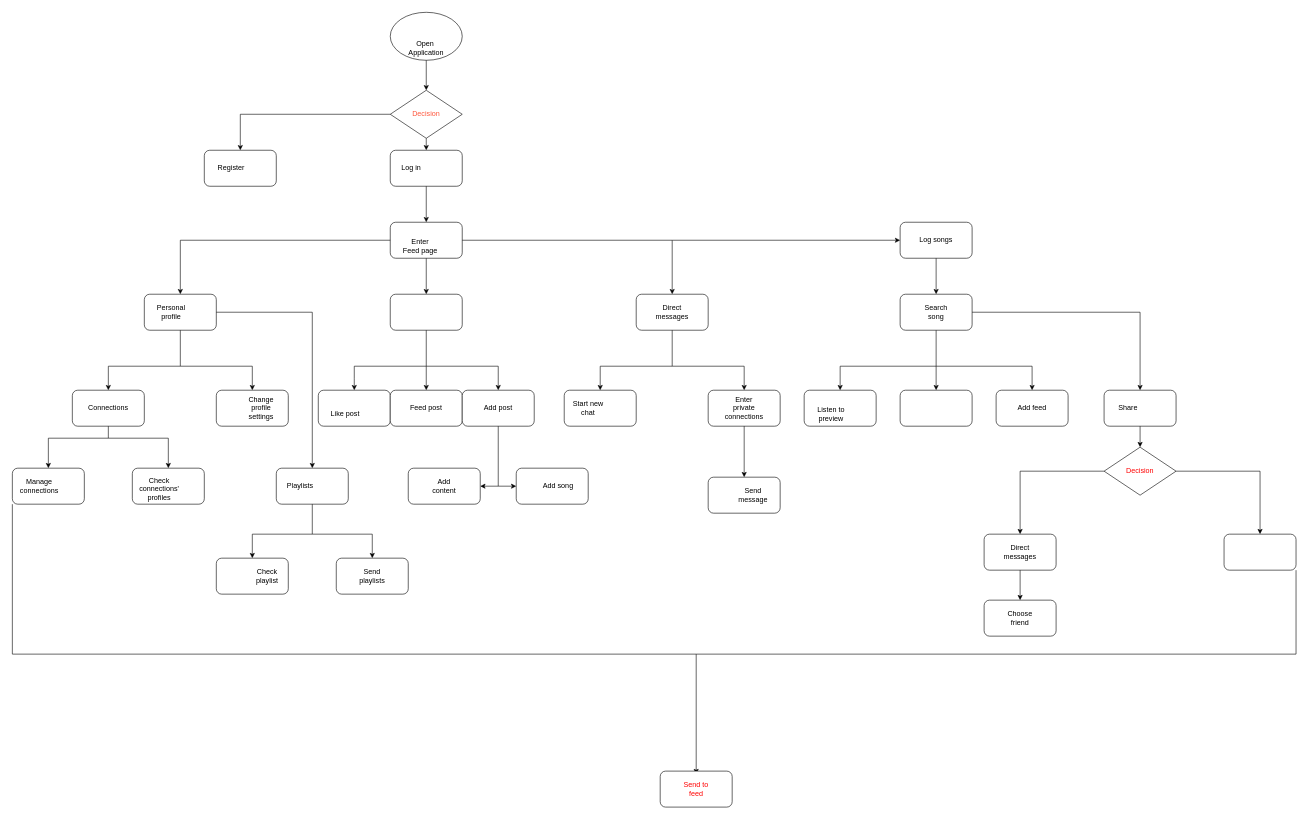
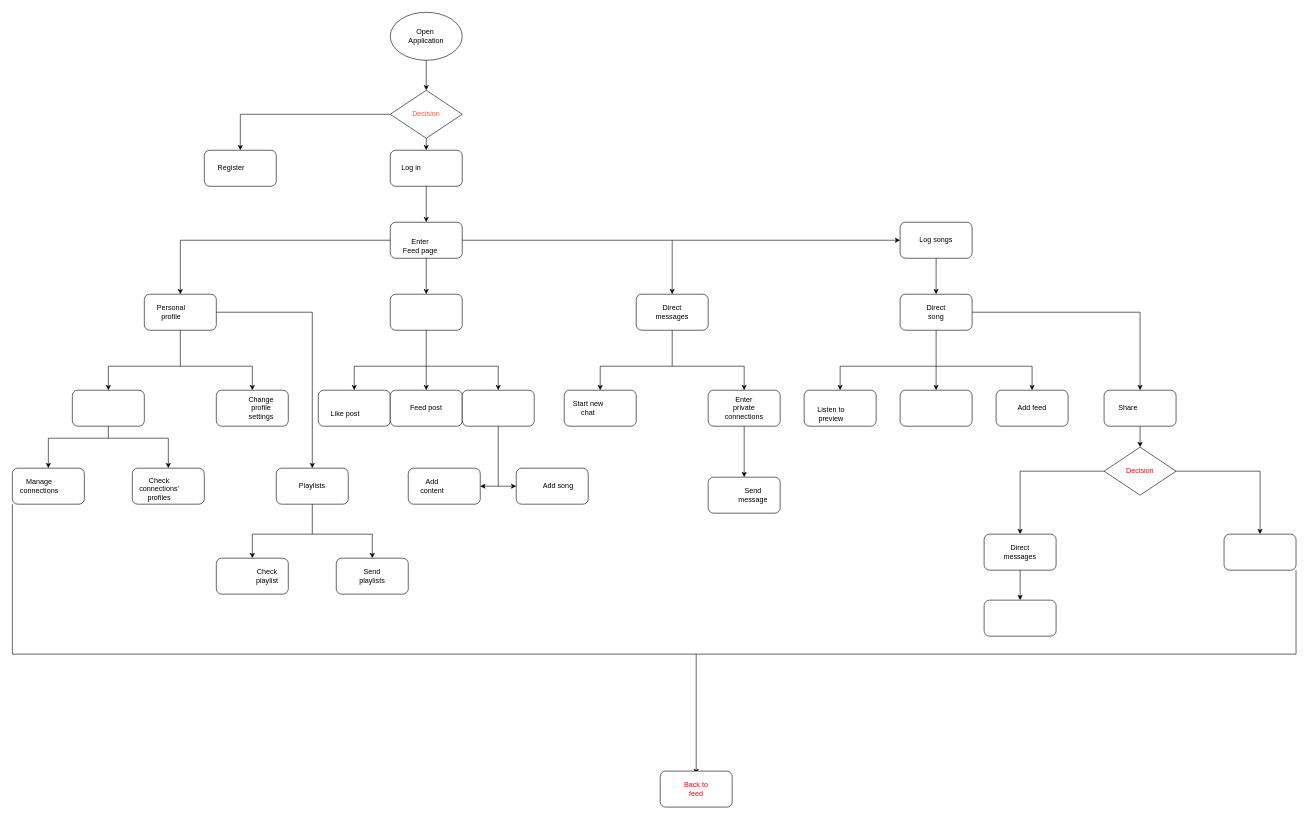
(426, 48) -> (426, 36)
(936, 312) -> (936, 312)
(108, 408) -> none
(498, 408) -> none
(300, 486) -> (312, 486)
(444, 486) -> (432, 486)
(1020, 618) -> none
(696, 789) -> (696, 789)
